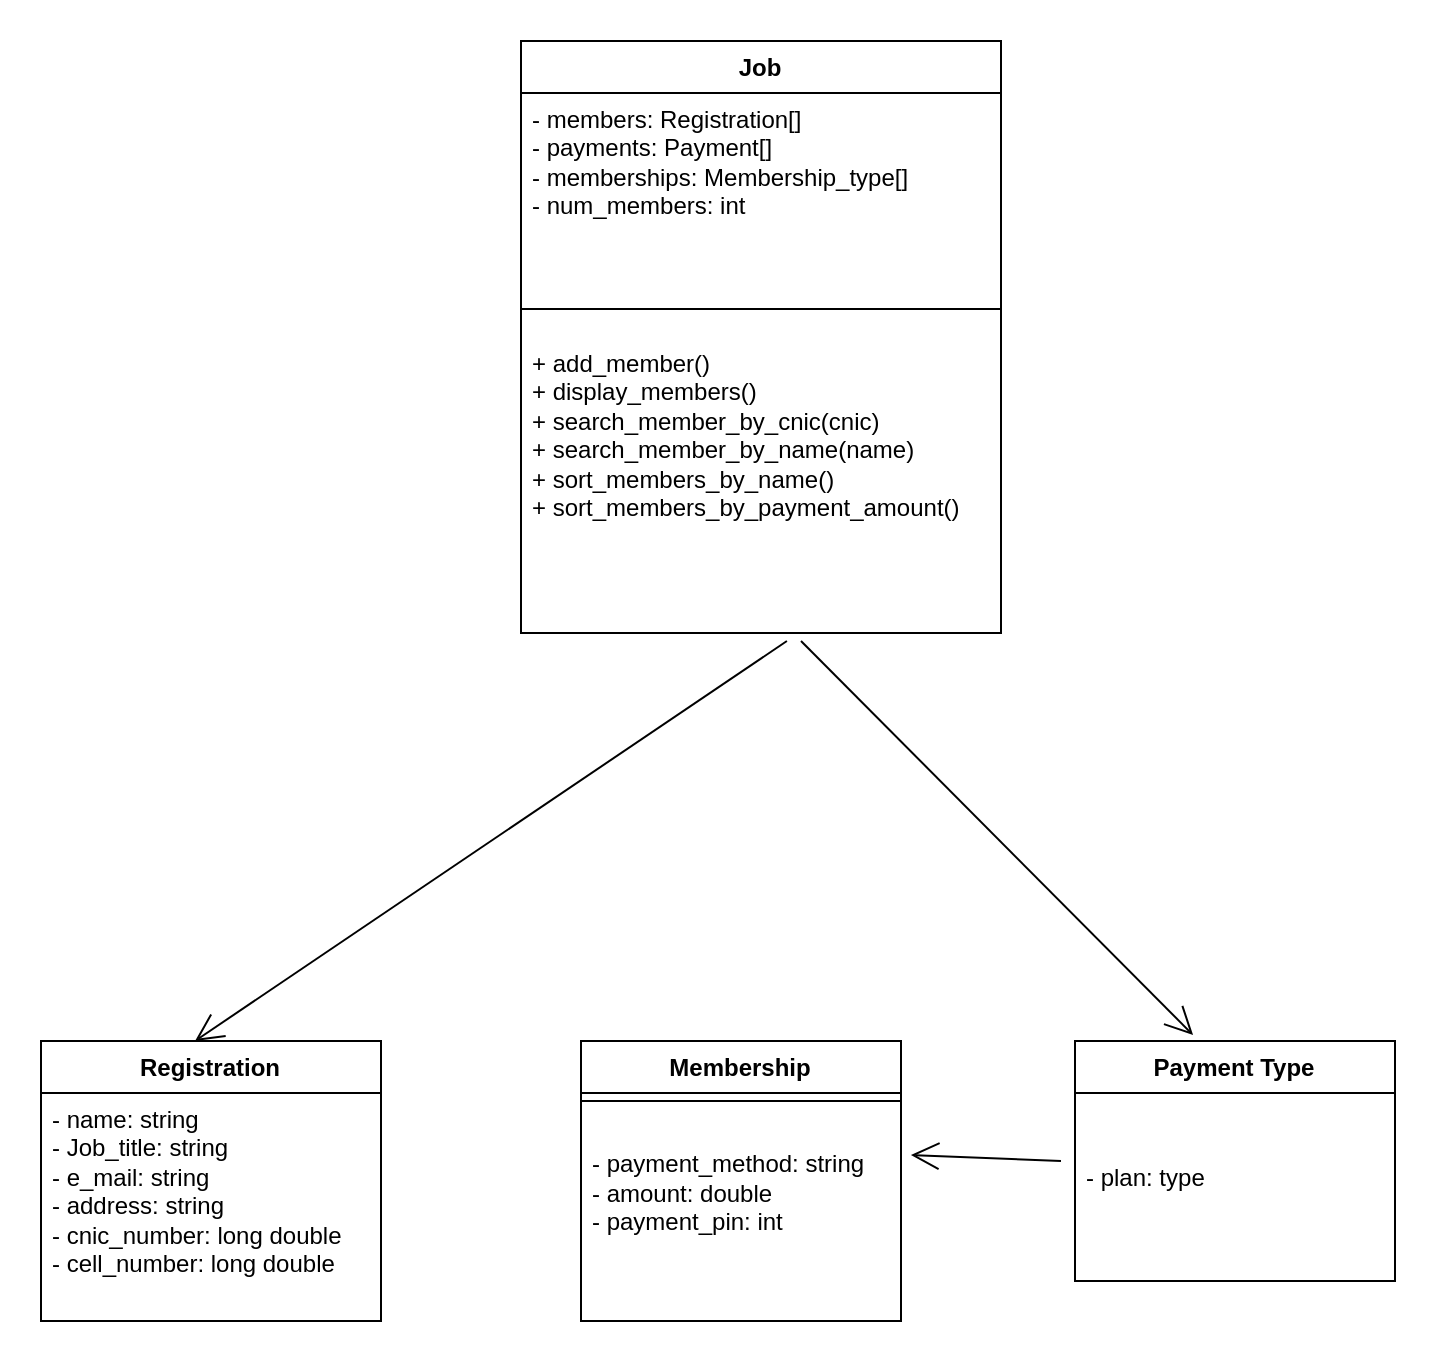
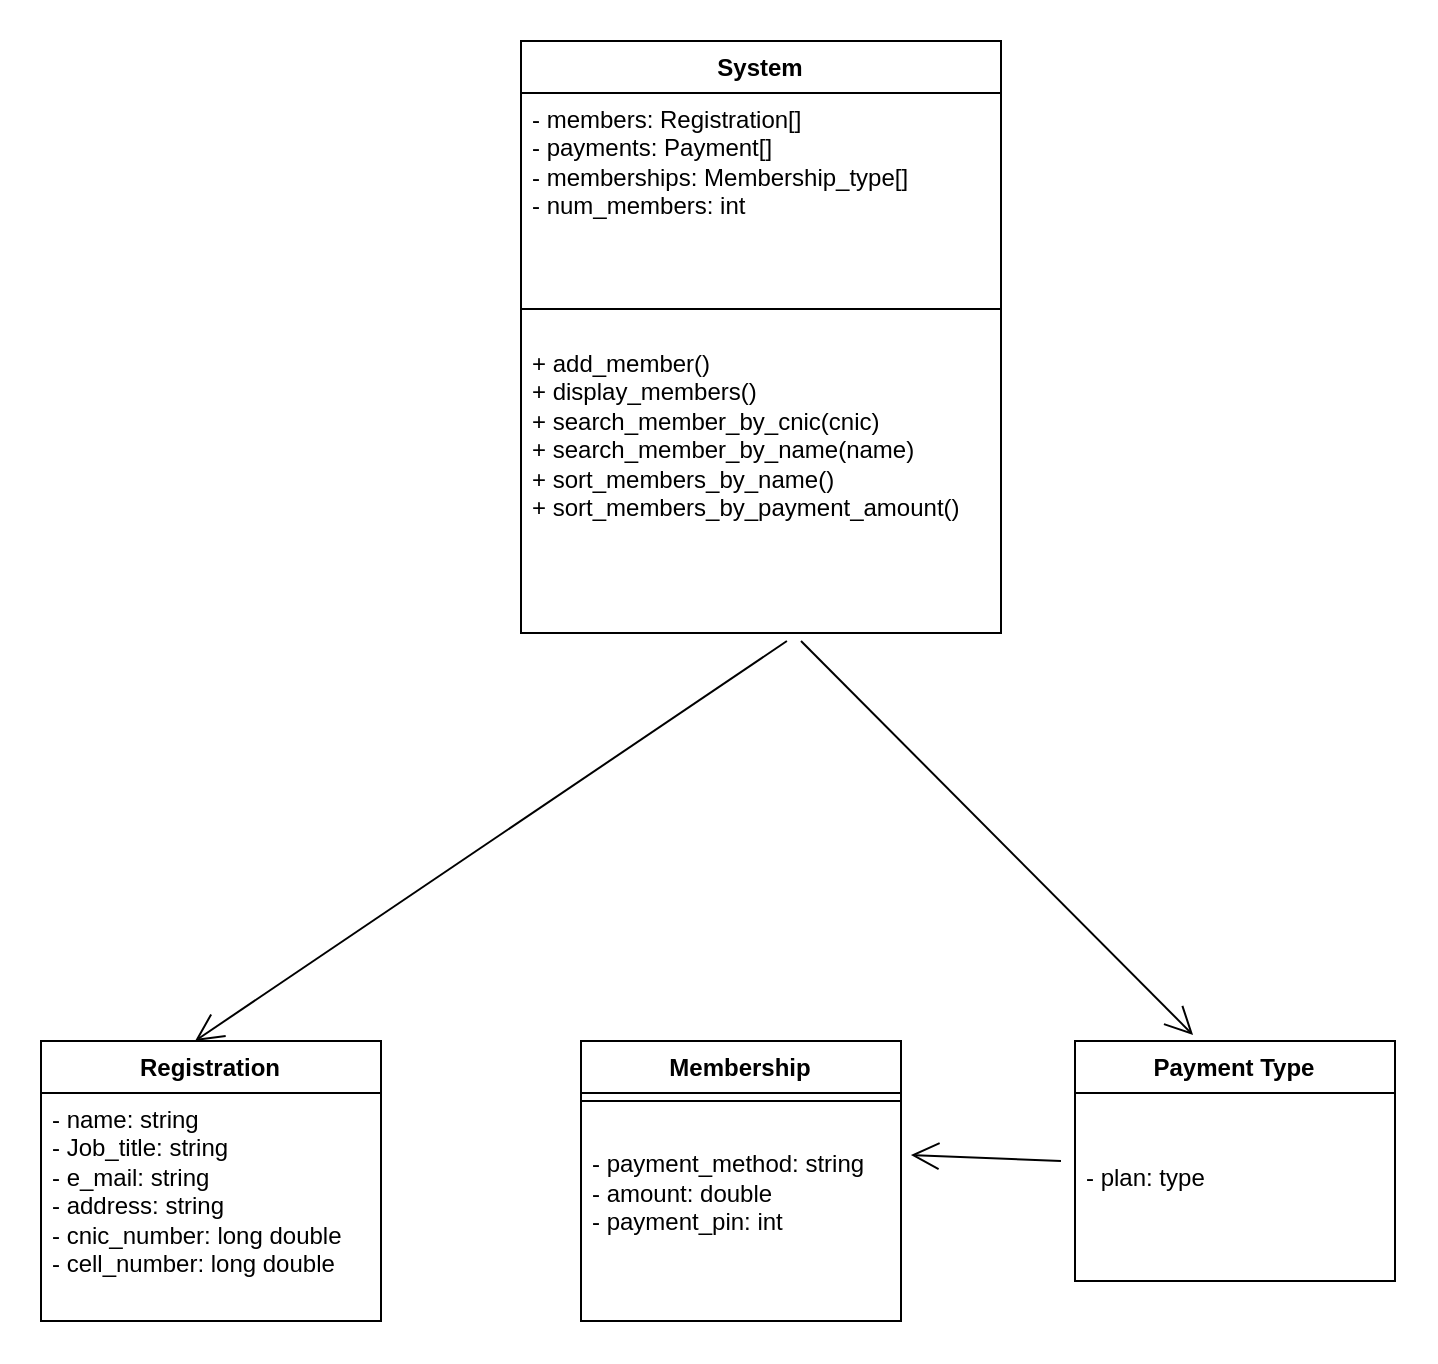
(761, 69) -> (761, 69)
